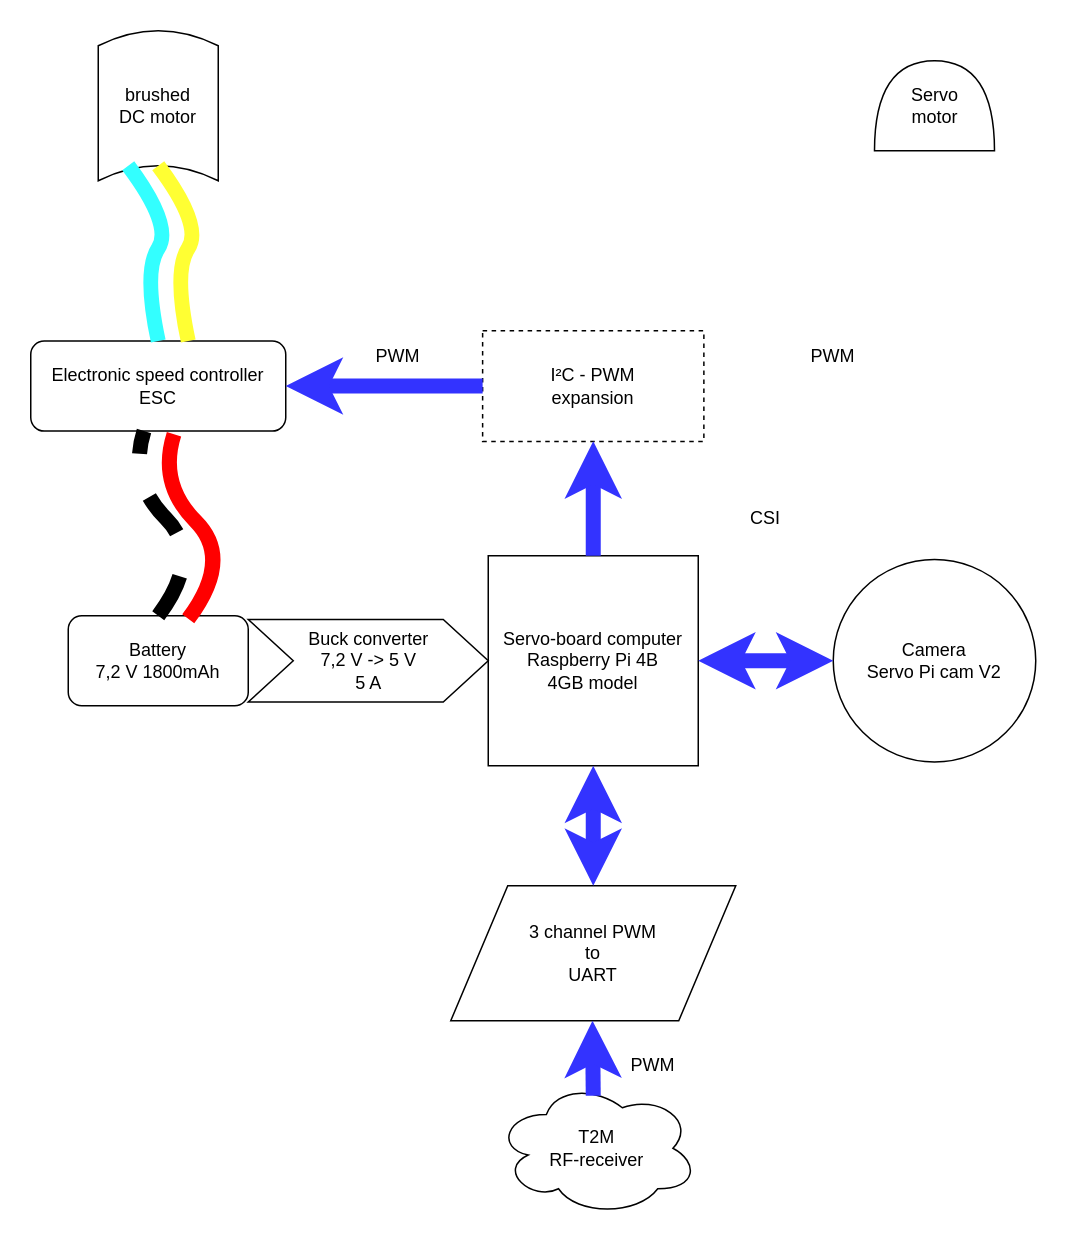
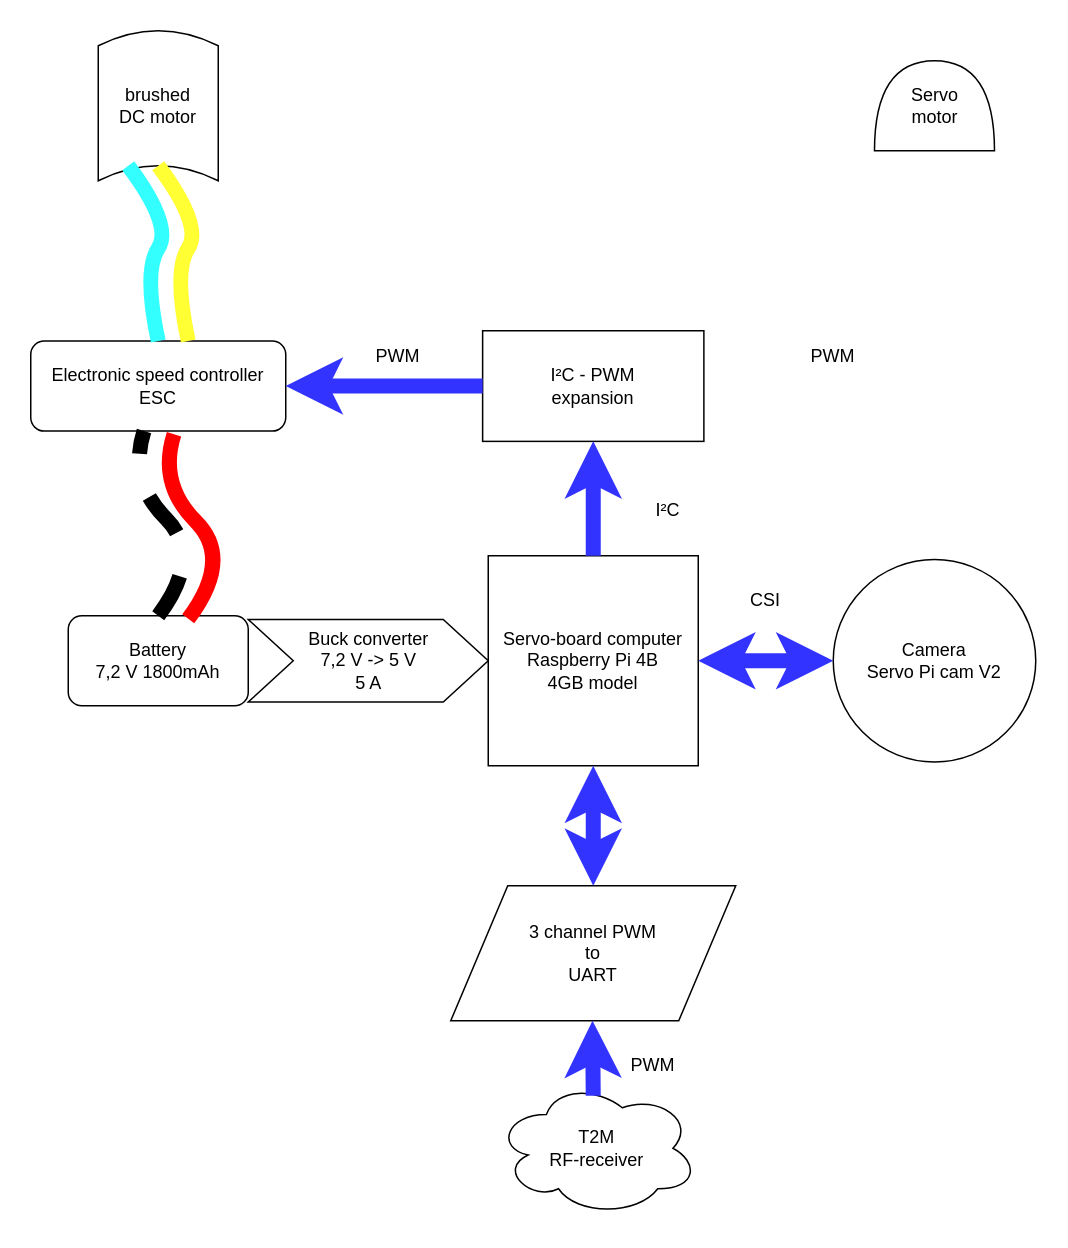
(593, 386) -> (593, 386)
none -> (668, 511)
(766, 518) -> (766, 601)
